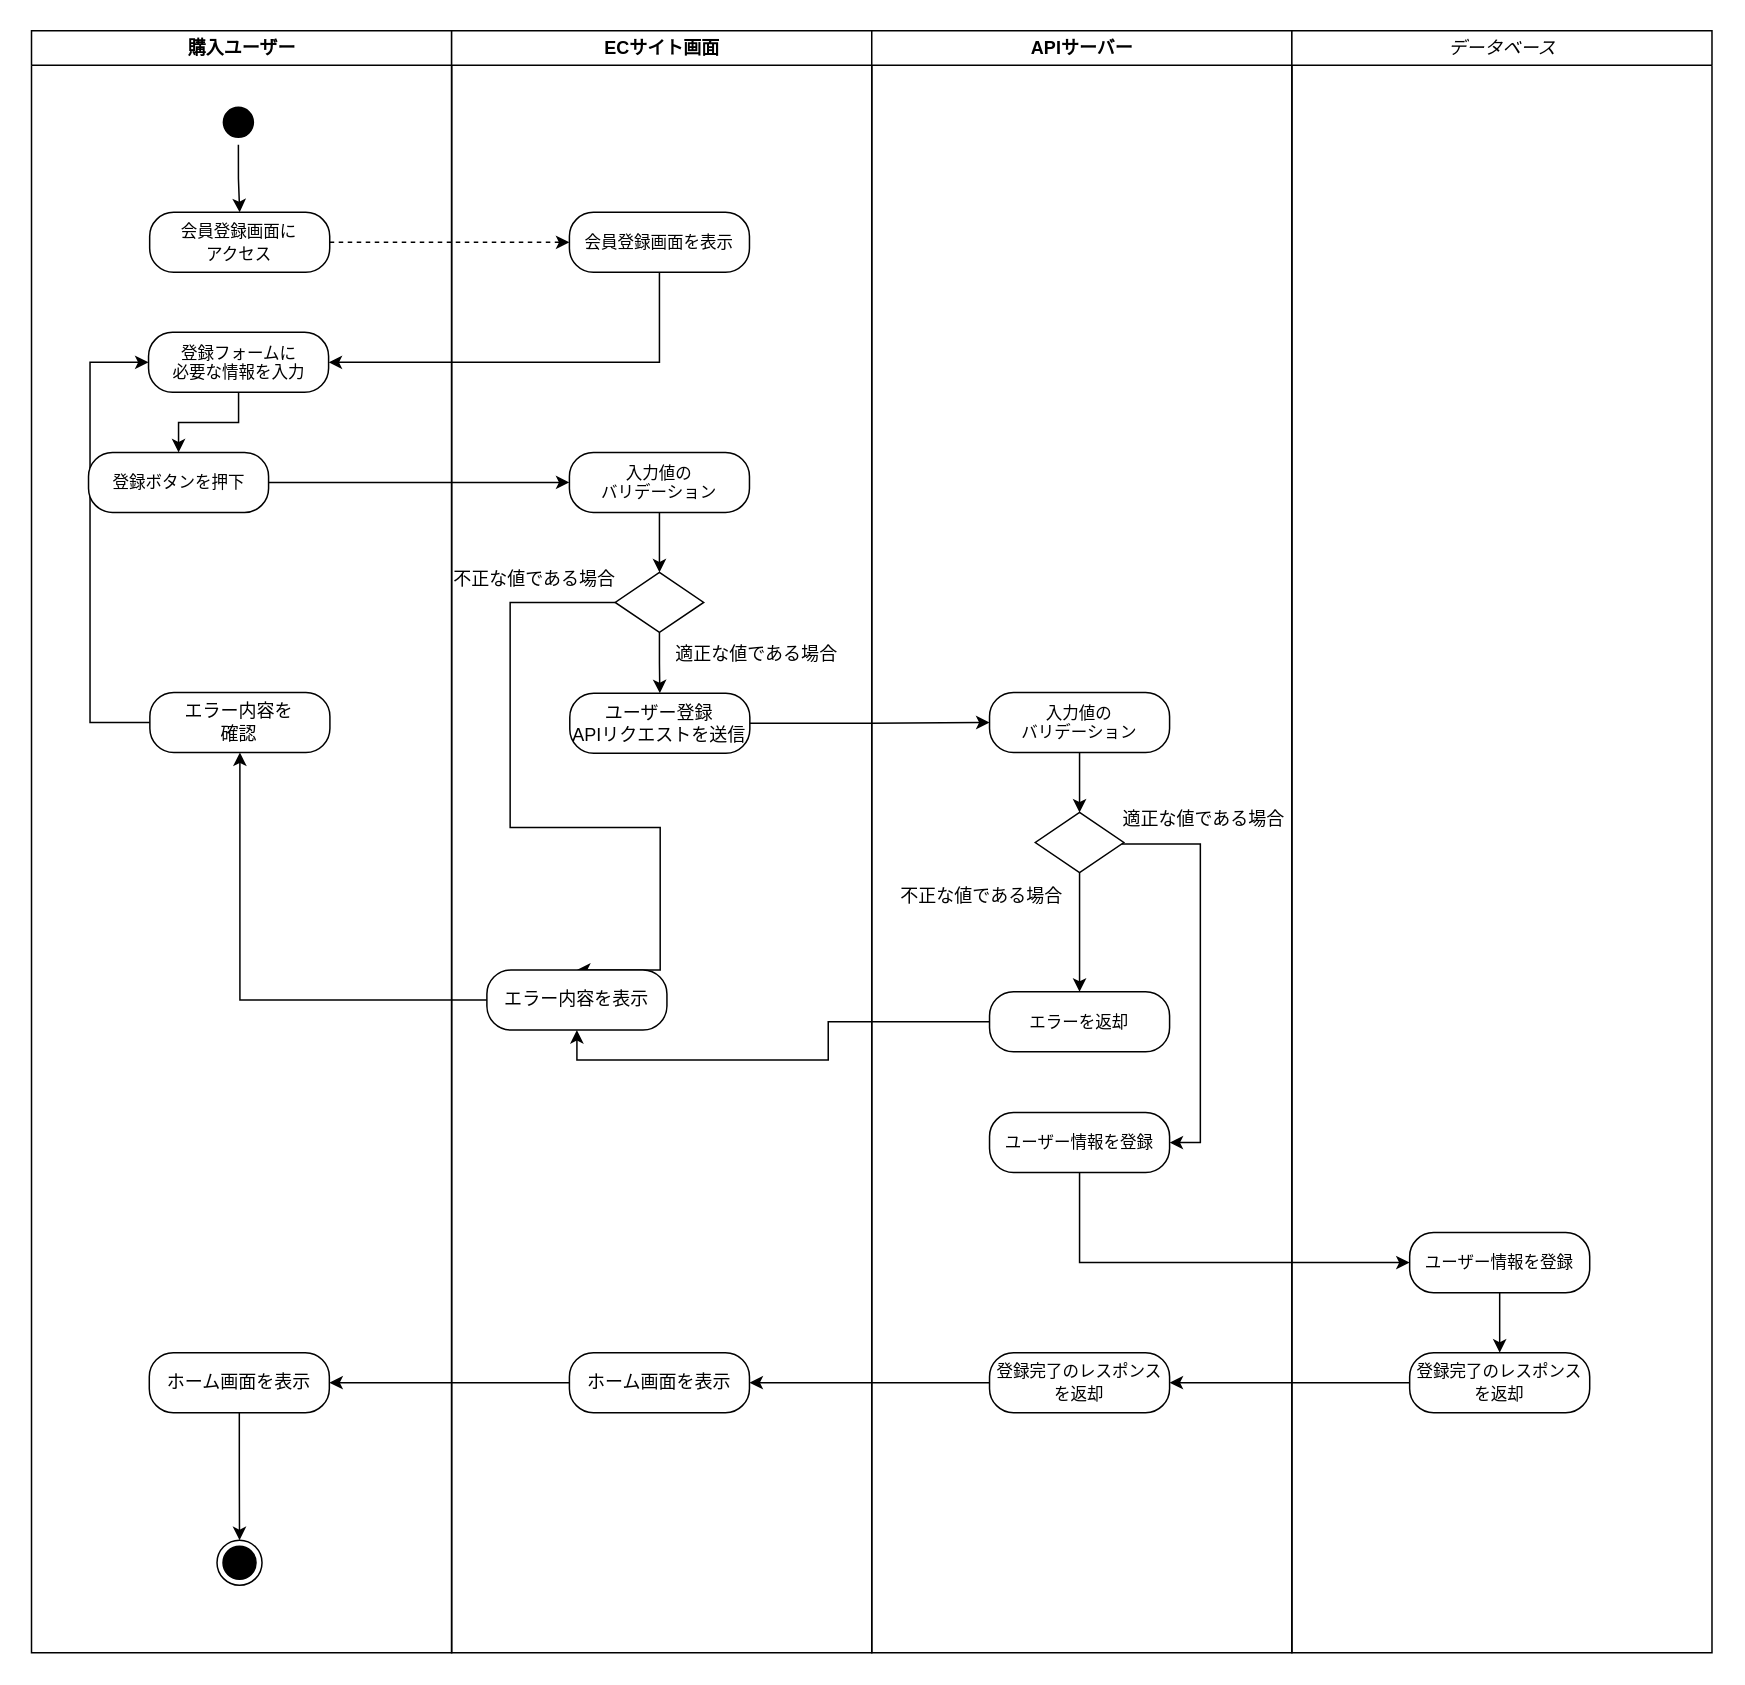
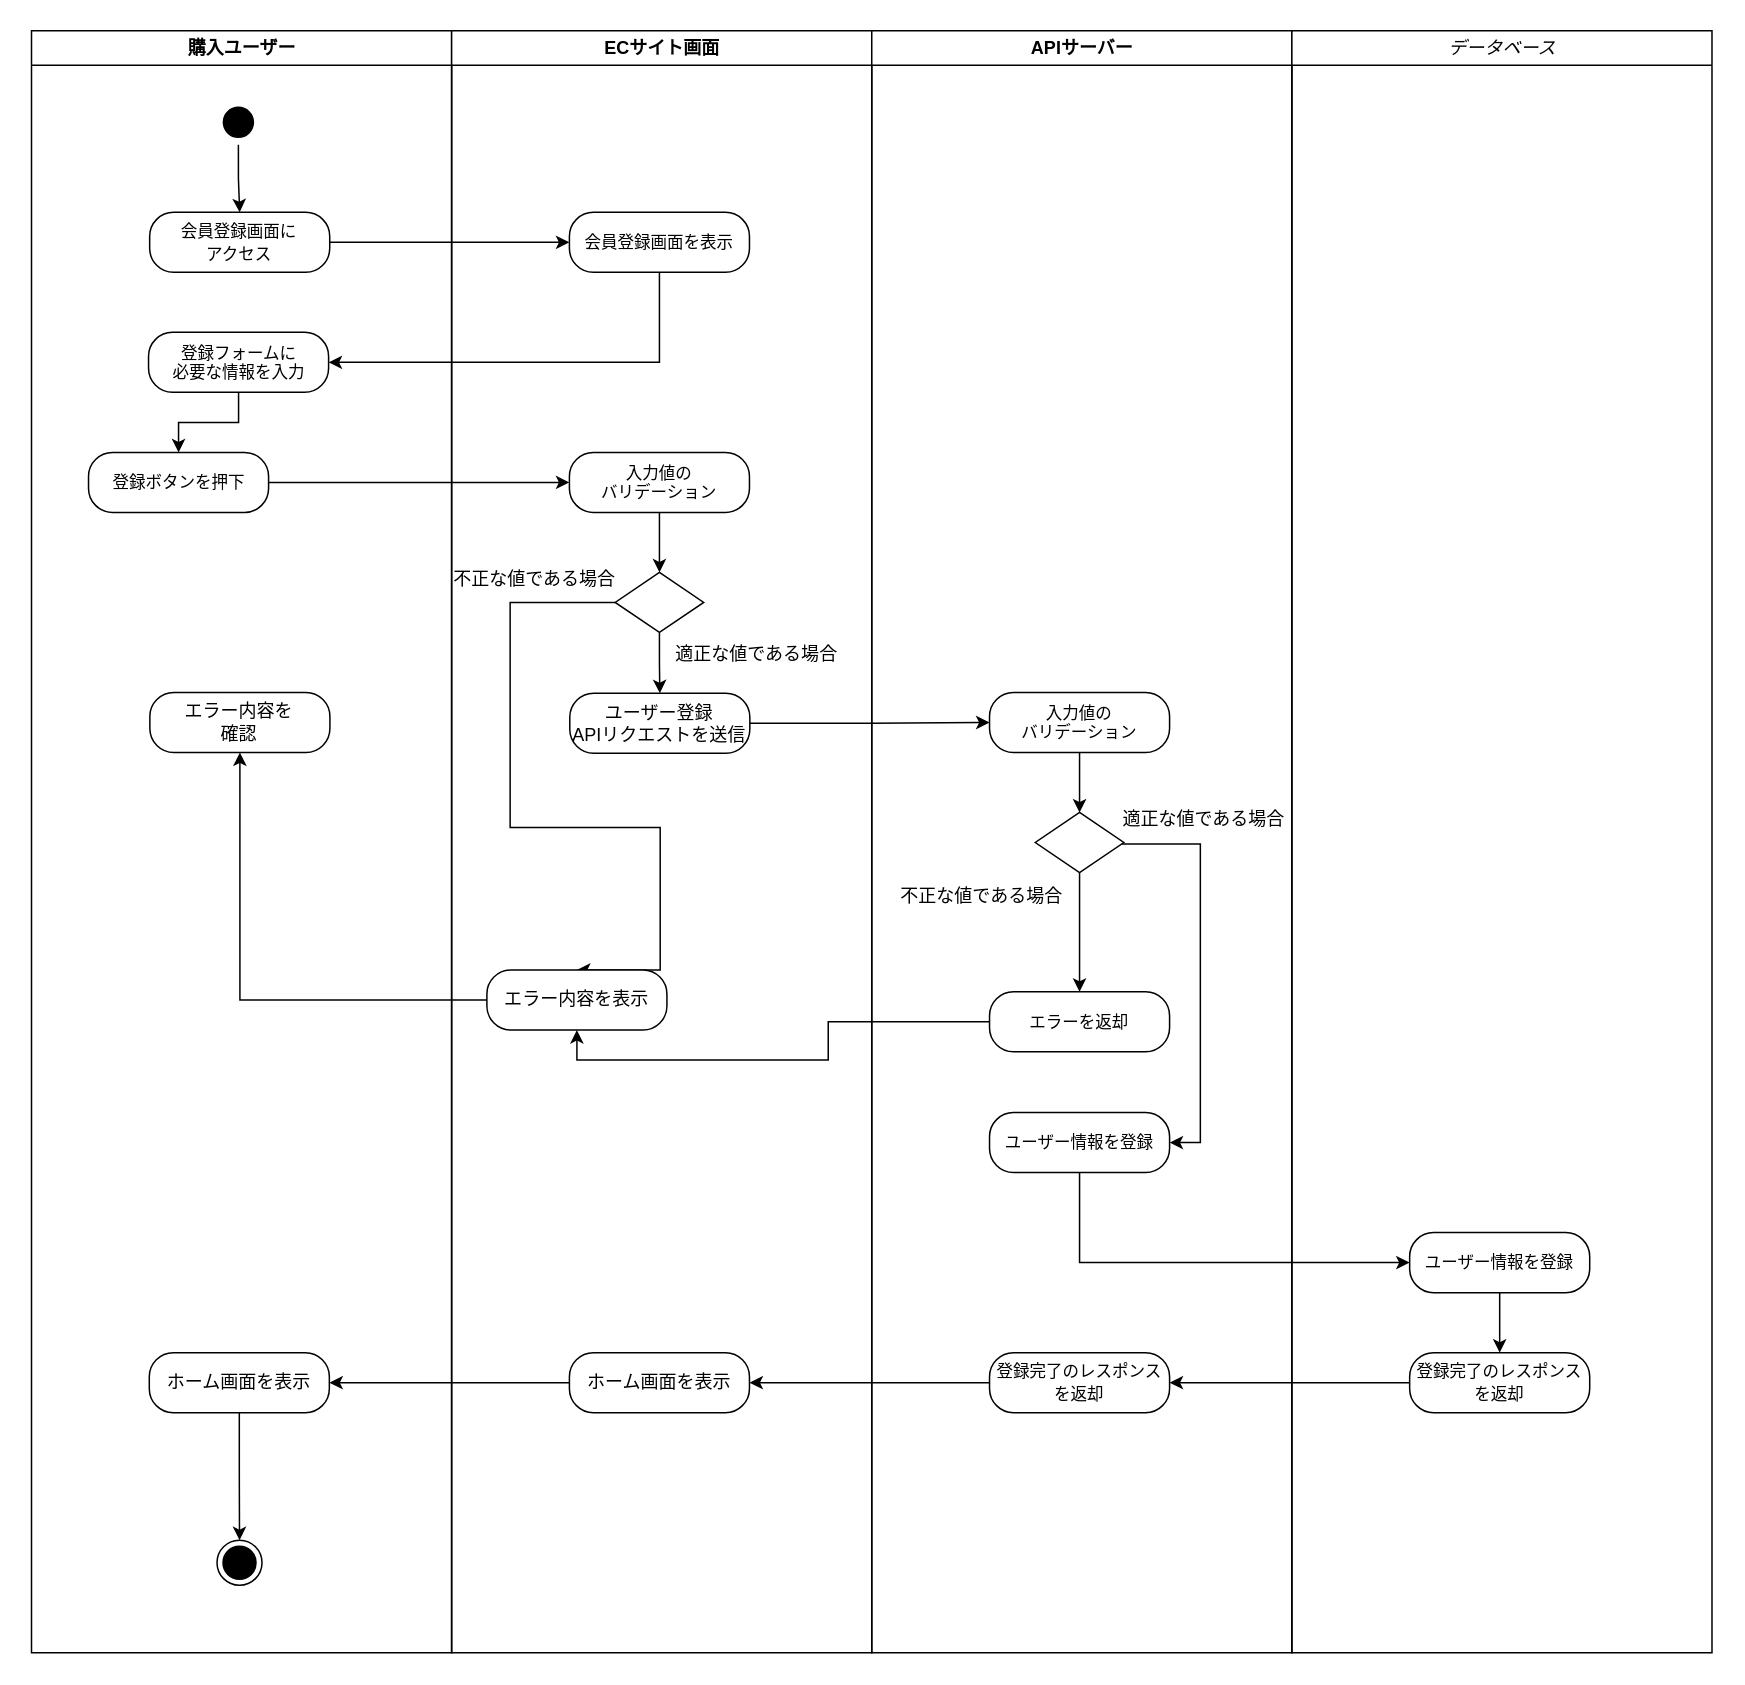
(444, 242) -> (444, 242)
(90, 639) -> none
